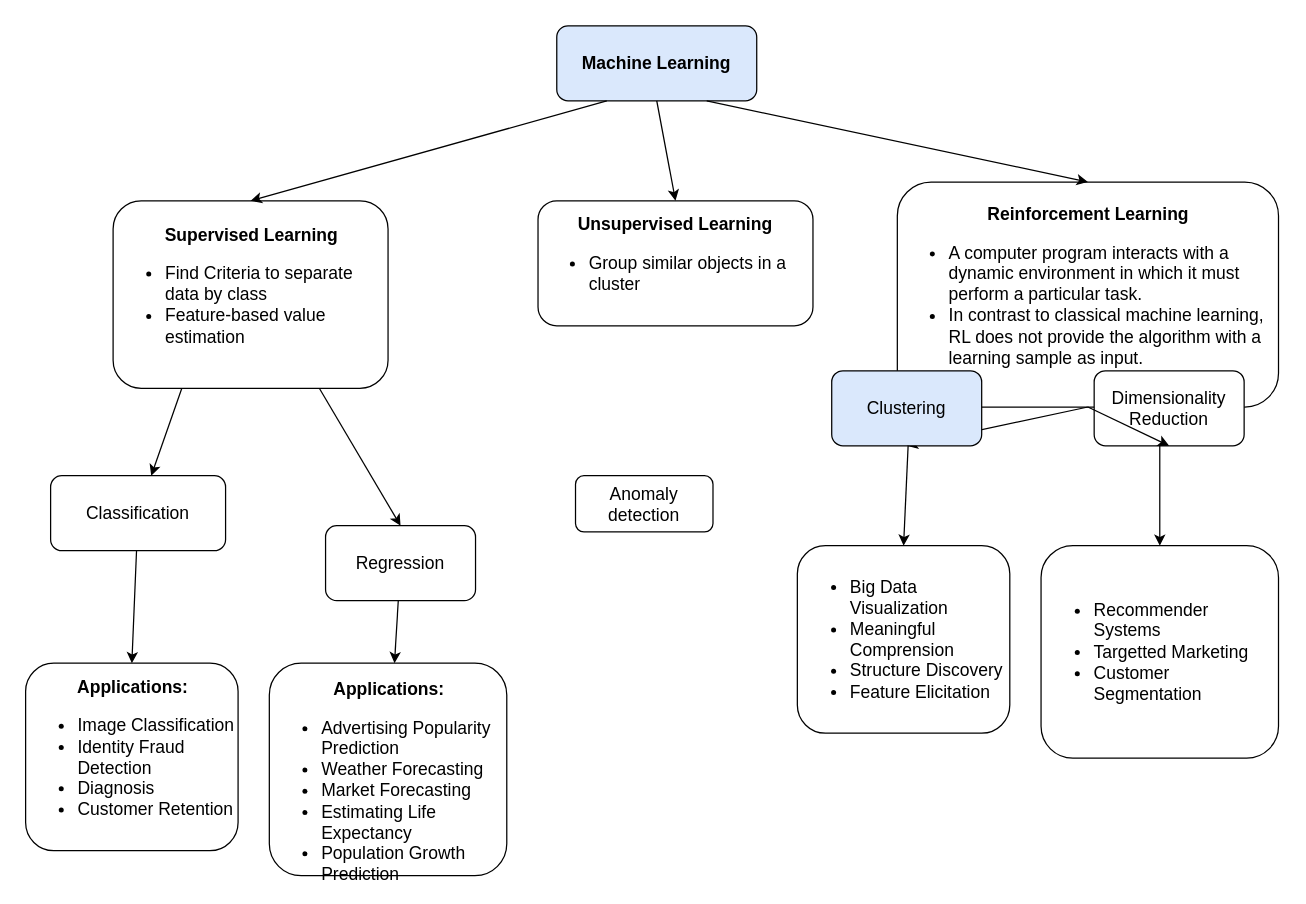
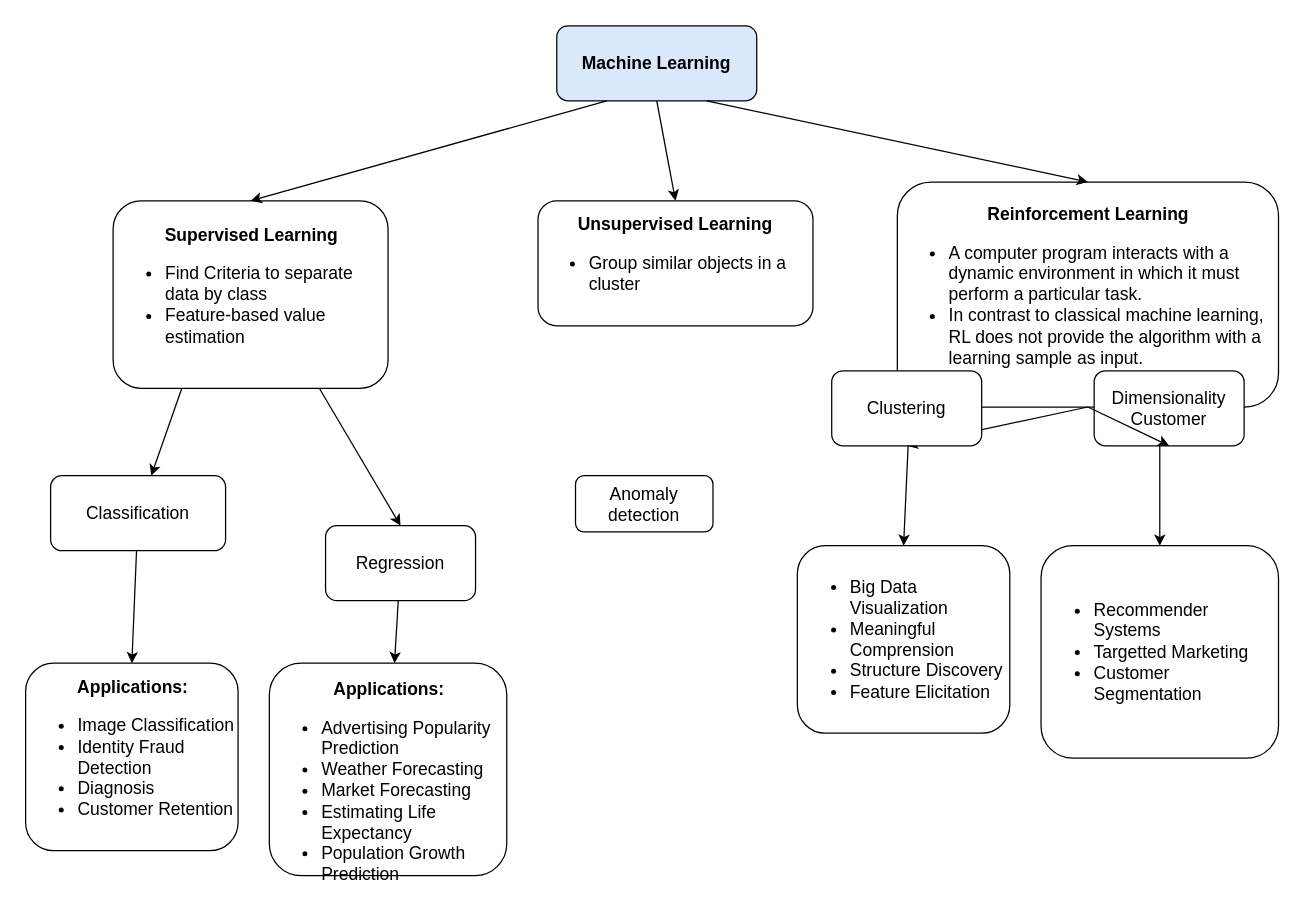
(907, 408) -> (907, 408)
(1169, 408) -> (1169, 408)
